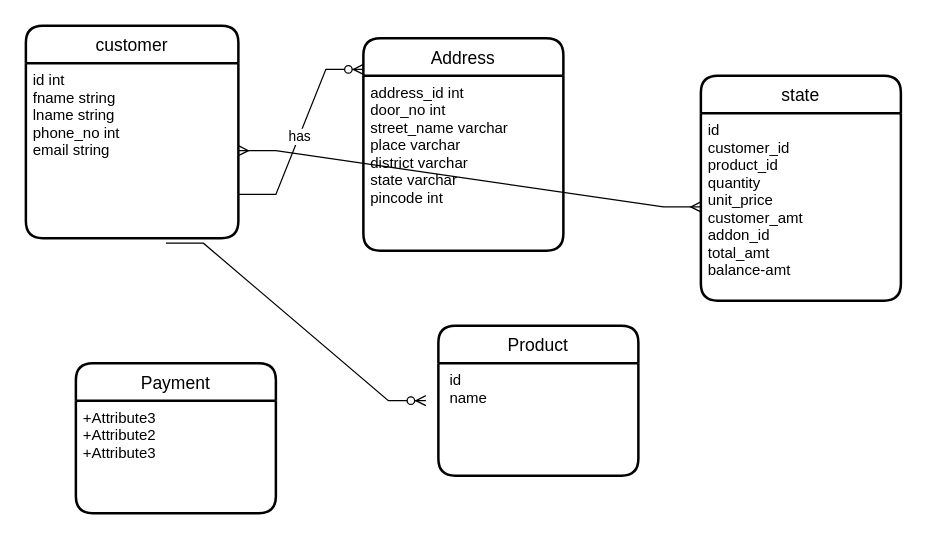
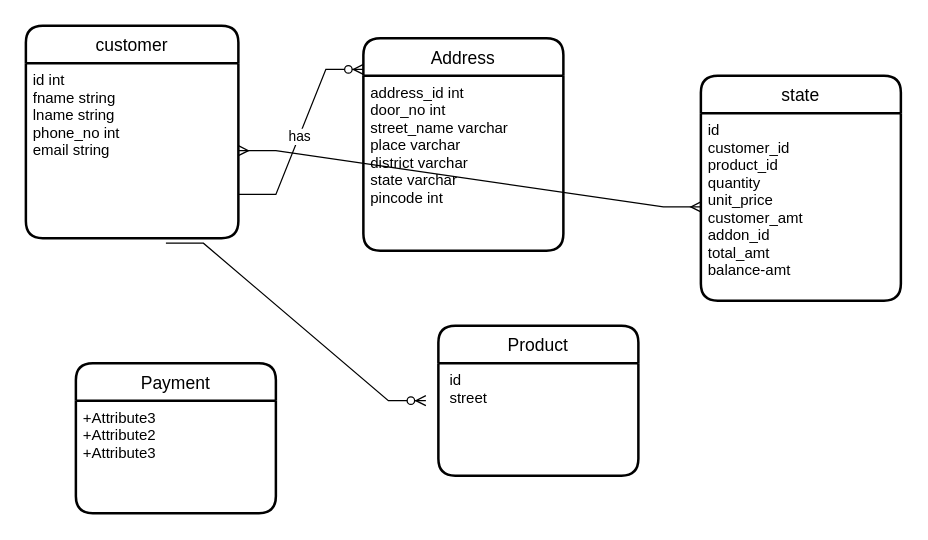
(451, 380) -> (451, 380)
